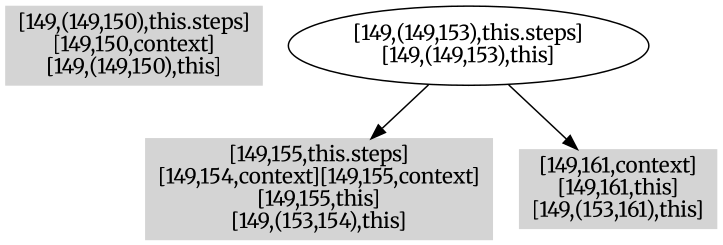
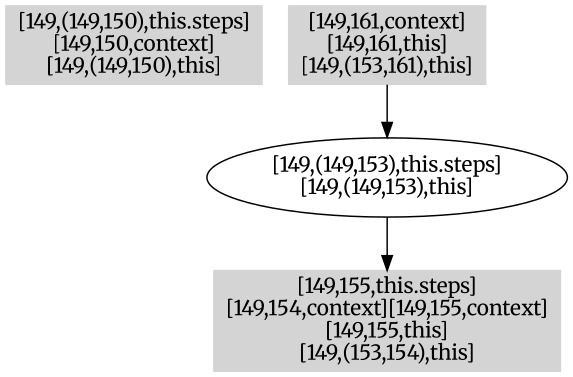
(538, 112) -> (387, 104)
